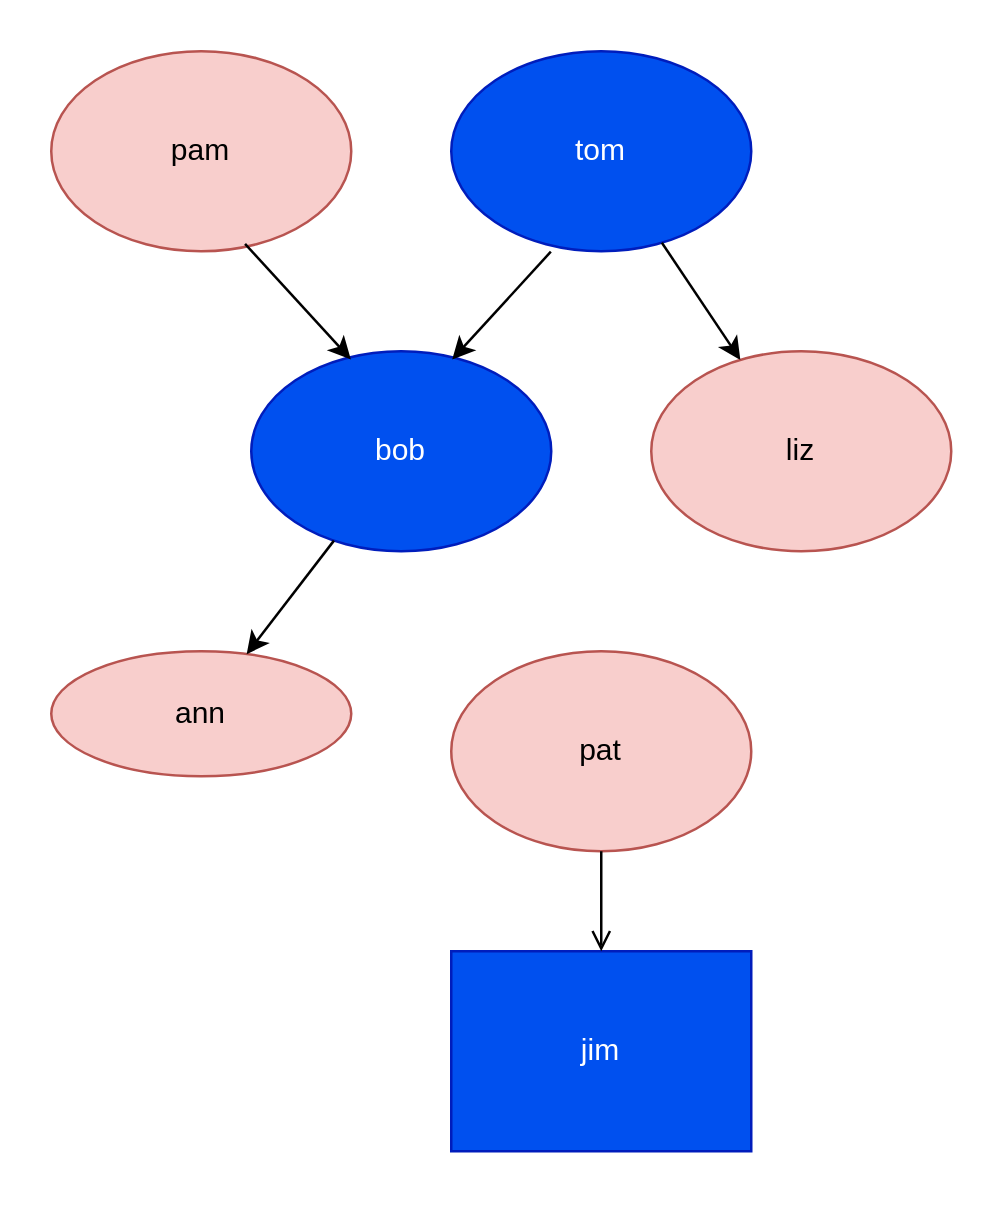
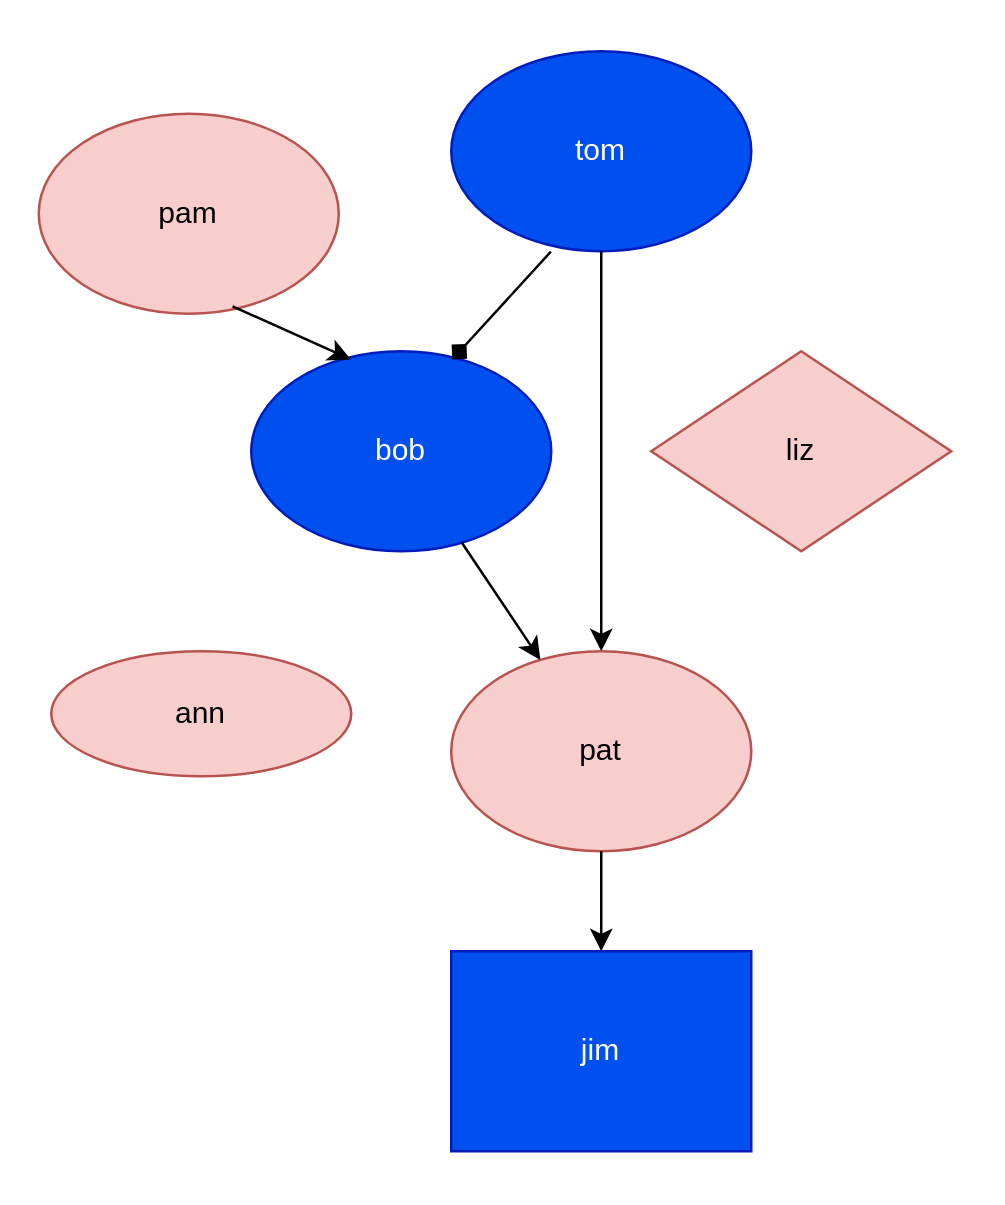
(201, 151) -> (189, 214)
(696, 294) -> (601, 443)
(465, 345) -> (466, 344)
(801, 451) -> (801, 451)
(295, 591) -> (496, 594)
(601, 937) -> (601, 933)
